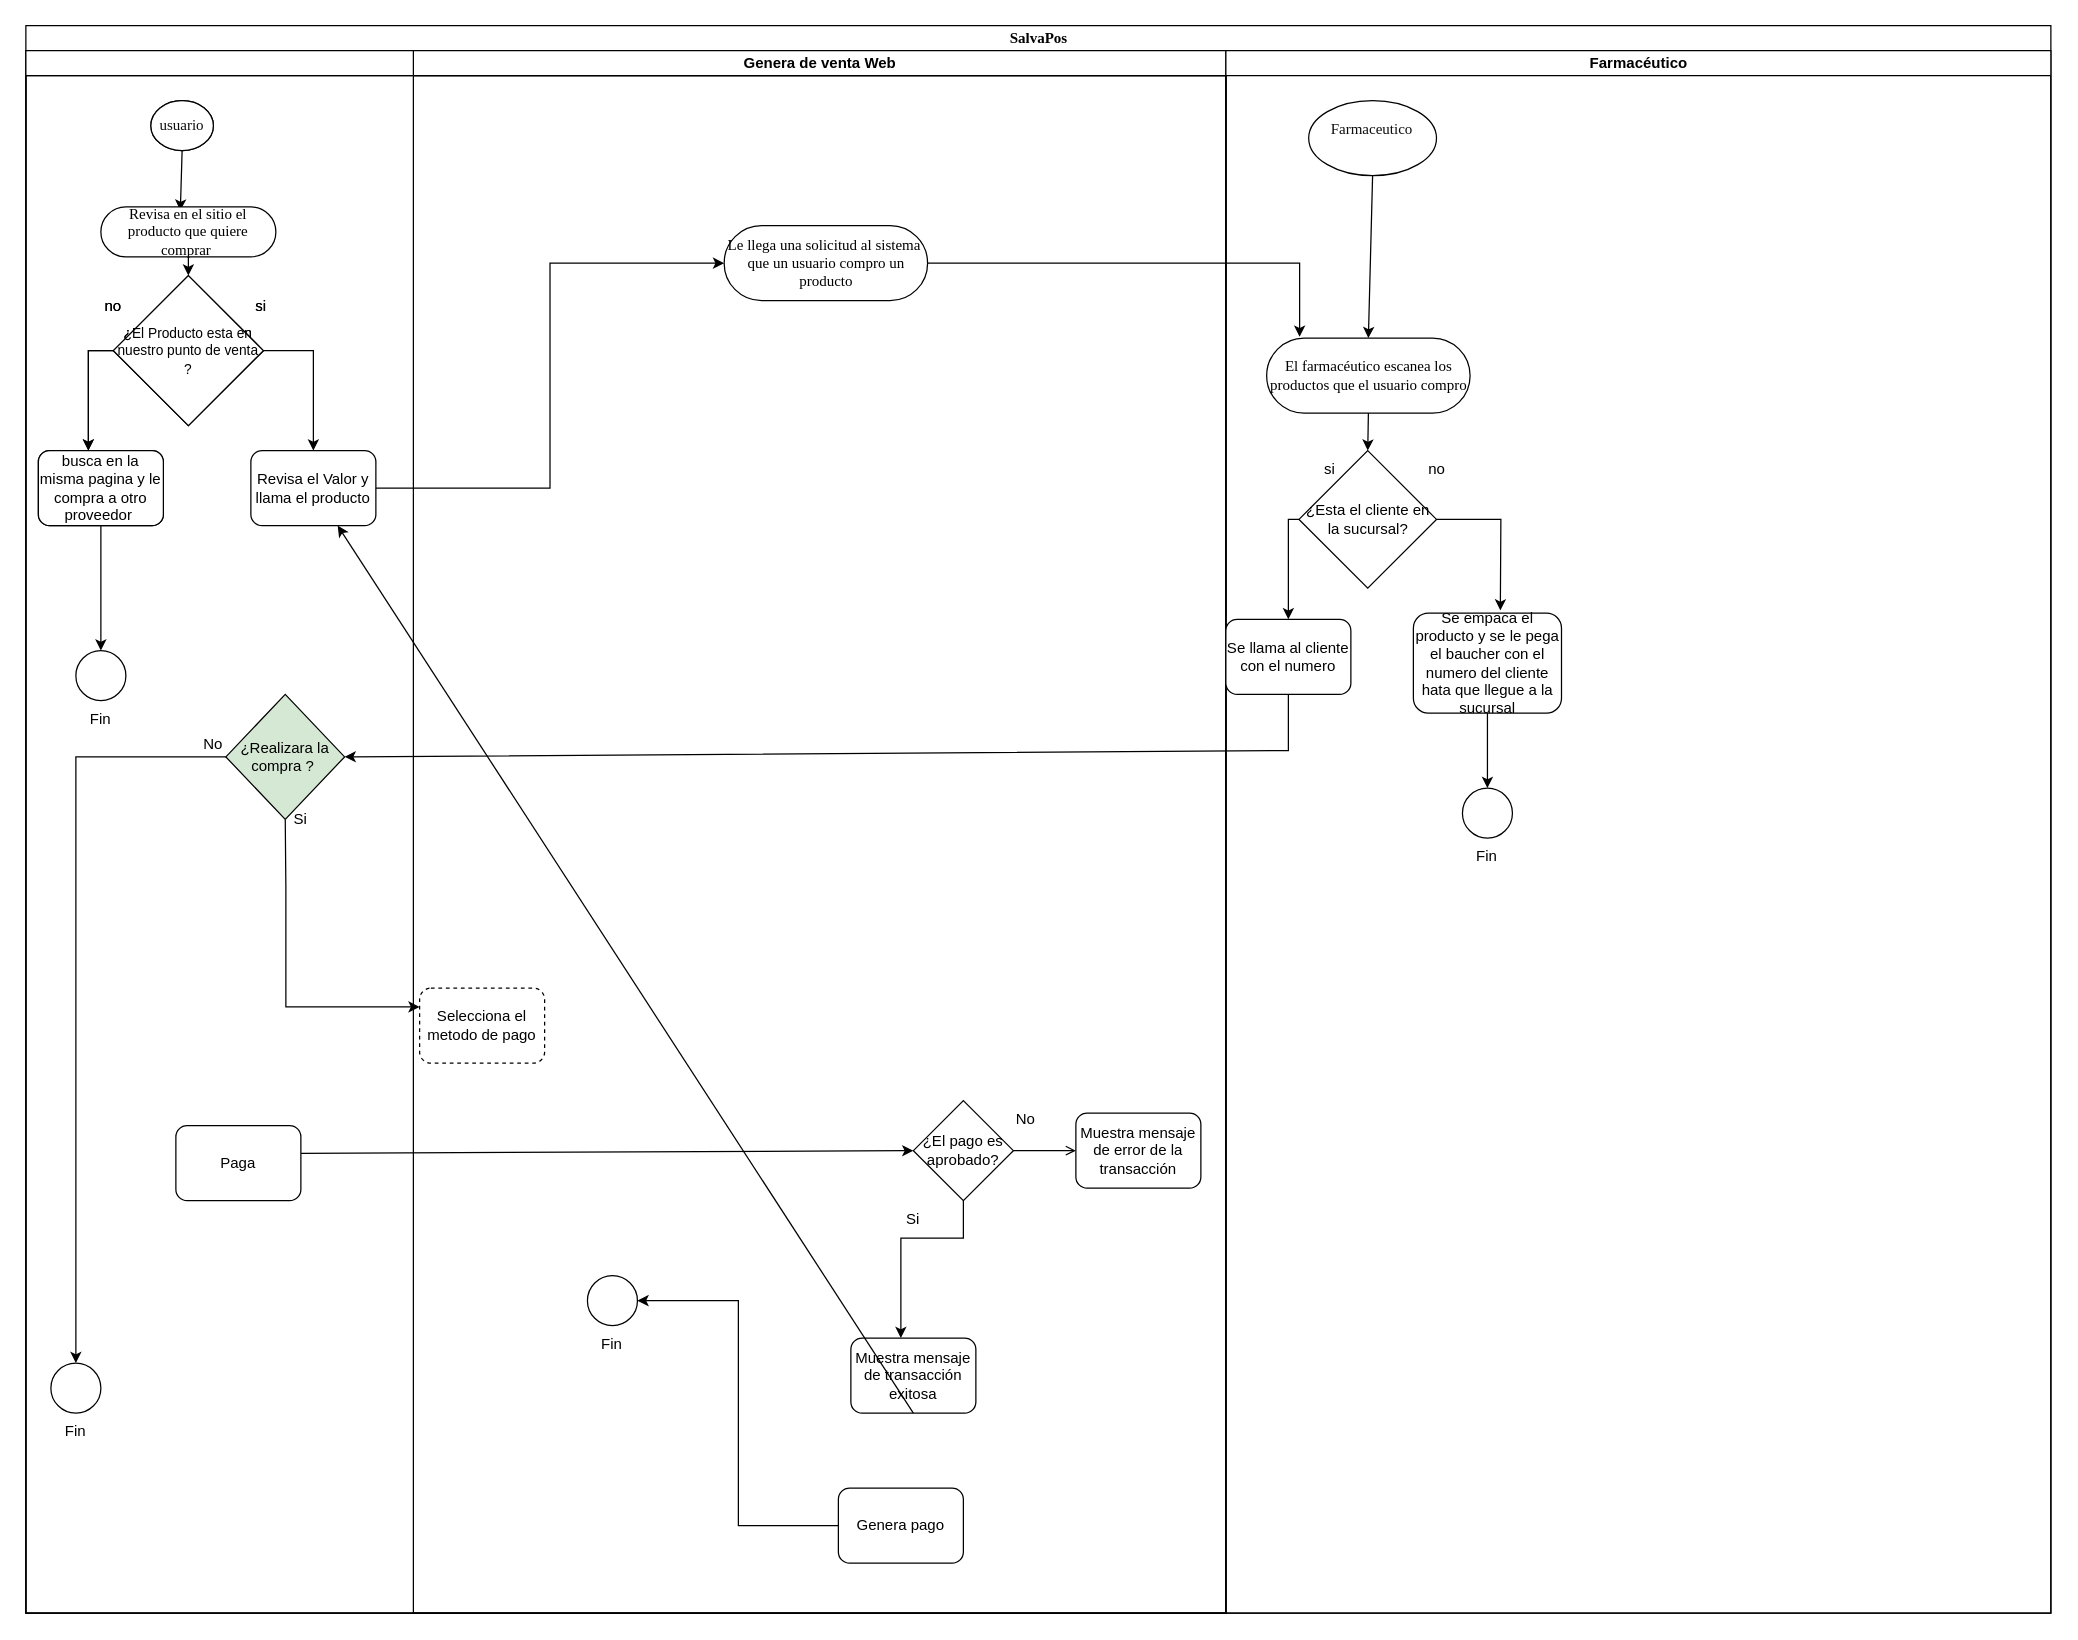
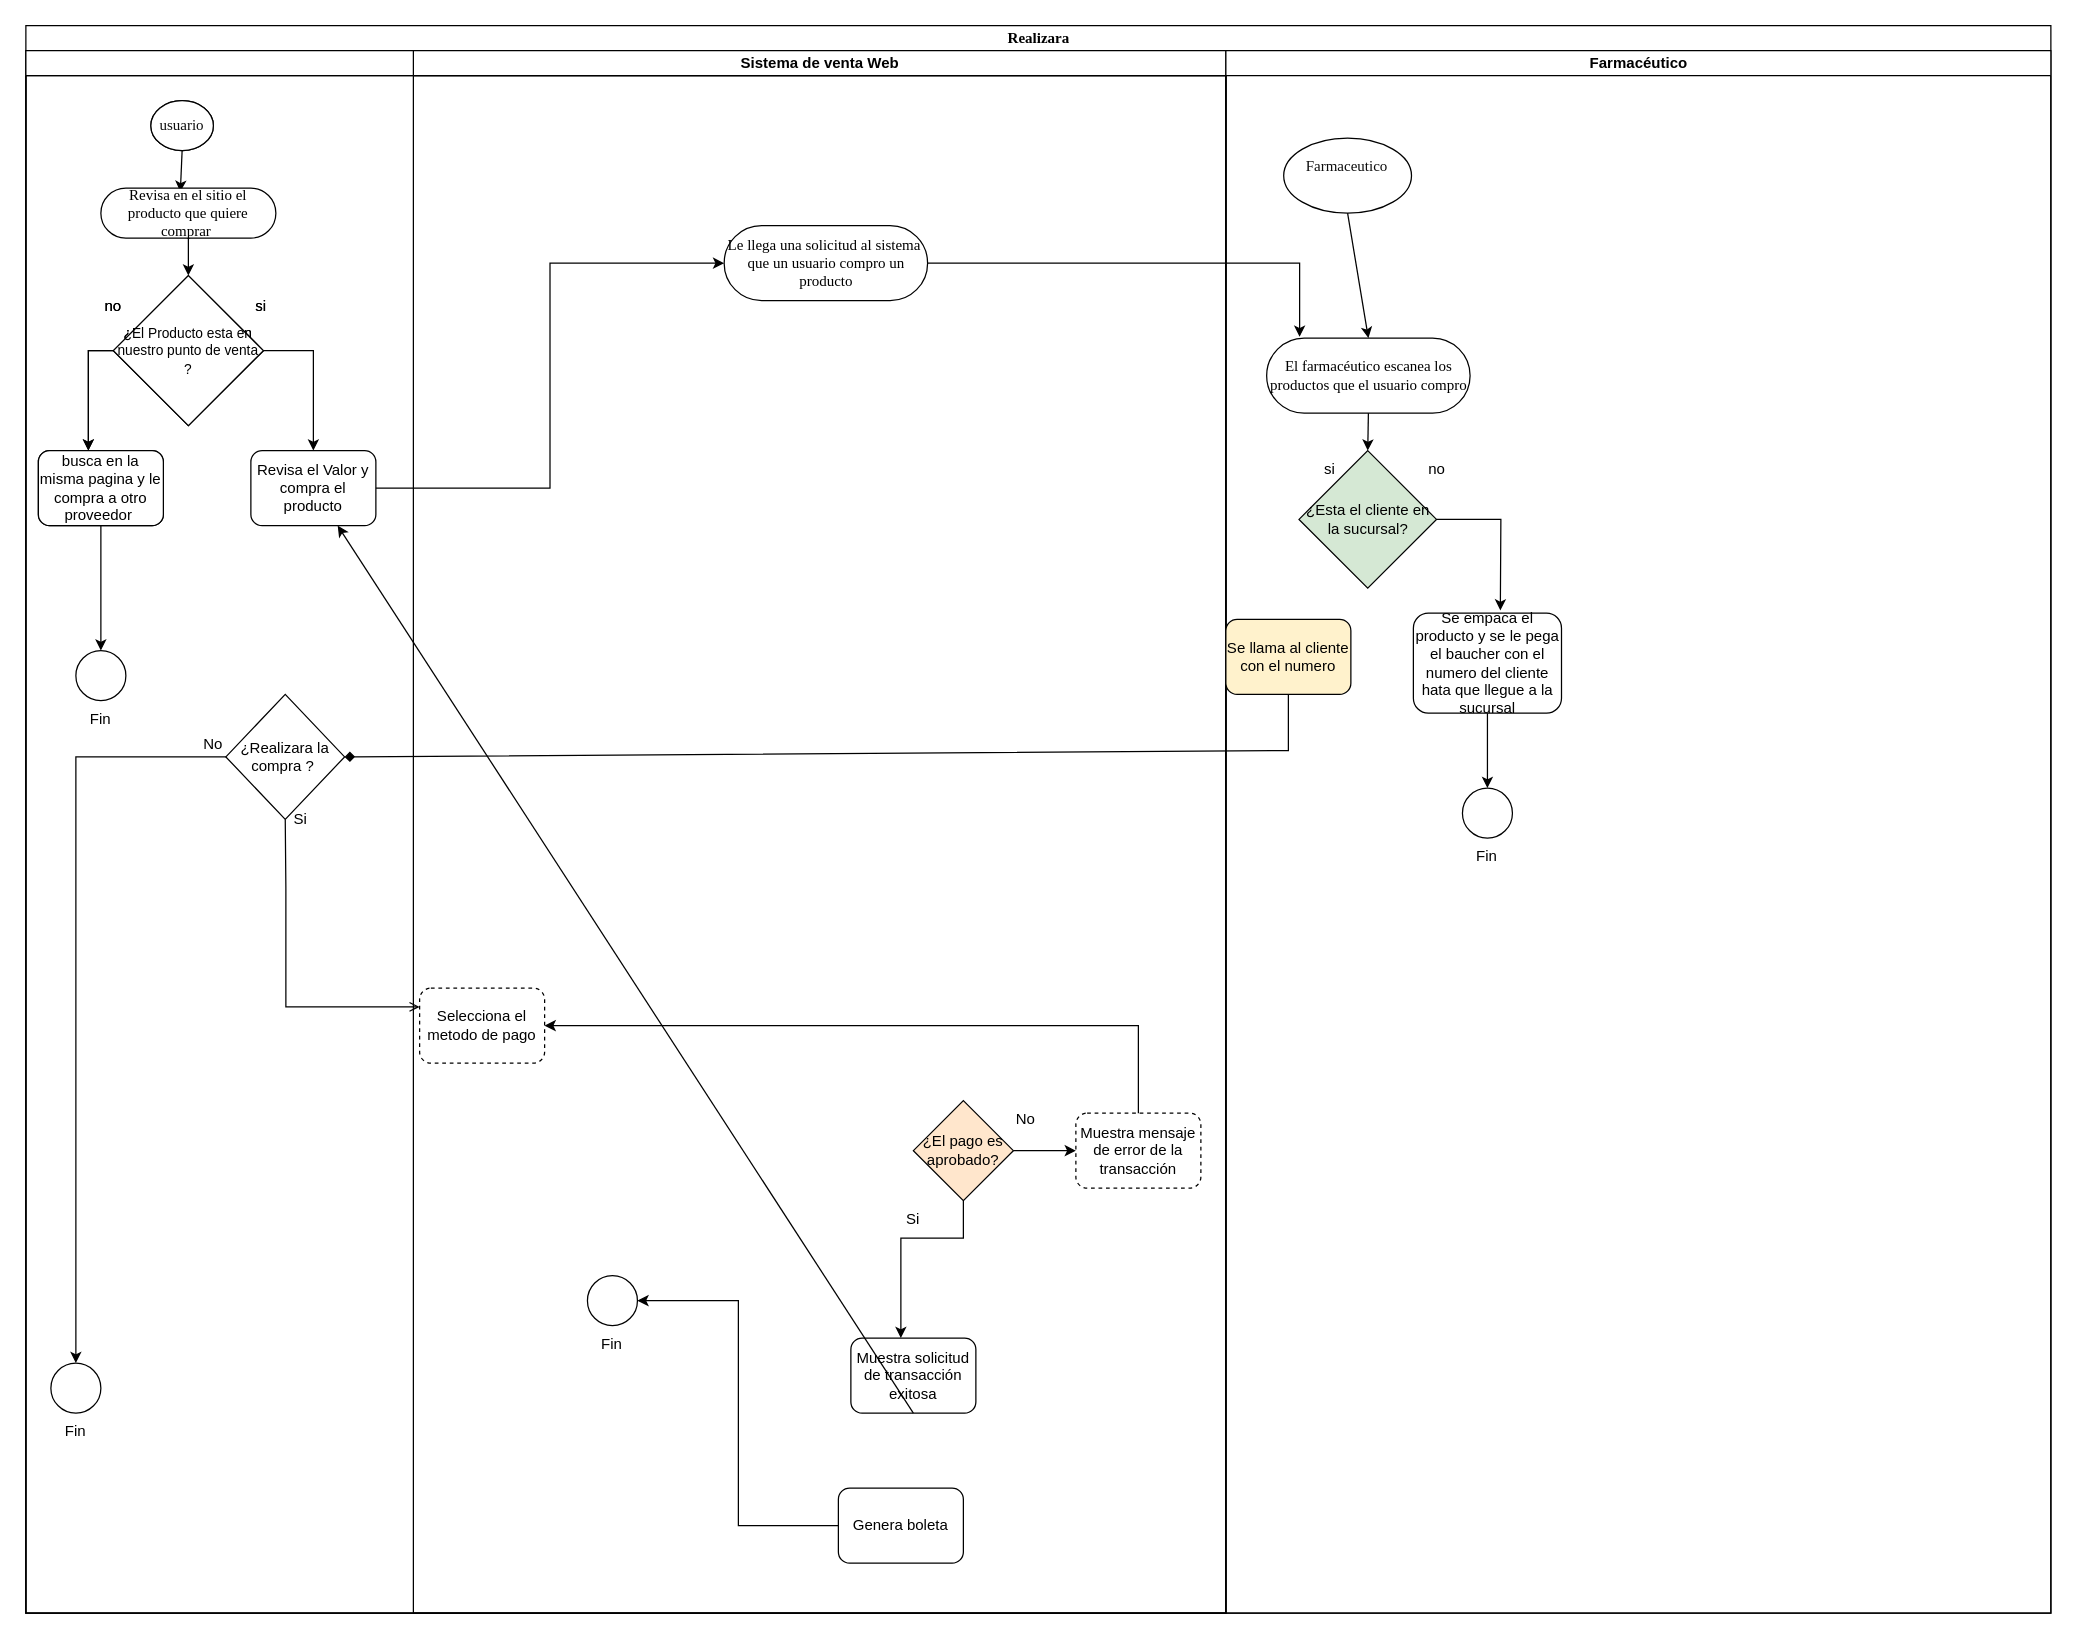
(1039, 38) -> (1039, 38)
(820, 63) -> (820, 63)
(1372, 138) -> (1347, 176)
(188, 232) -> (188, 213)
(313, 488) -> (313, 488)
(1368, 519) -> (1368, 519)
(1288, 560) -> none
(1288, 657) -> (1288, 657)
(285, 757) -> (285, 757)
(354, 757) -> (355, 757)
(409, 1007) -> (409, 1007)
none -> (889, 1026)
(963, 1151) -> (963, 1151)
(1068, 1151) -> (1066, 1151)
(1138, 1151) -> (1138, 1151)
(603, 1152) -> none
(238, 1163) -> none
(913, 1376) -> (913, 1376)
(901, 1526) -> (901, 1526)
